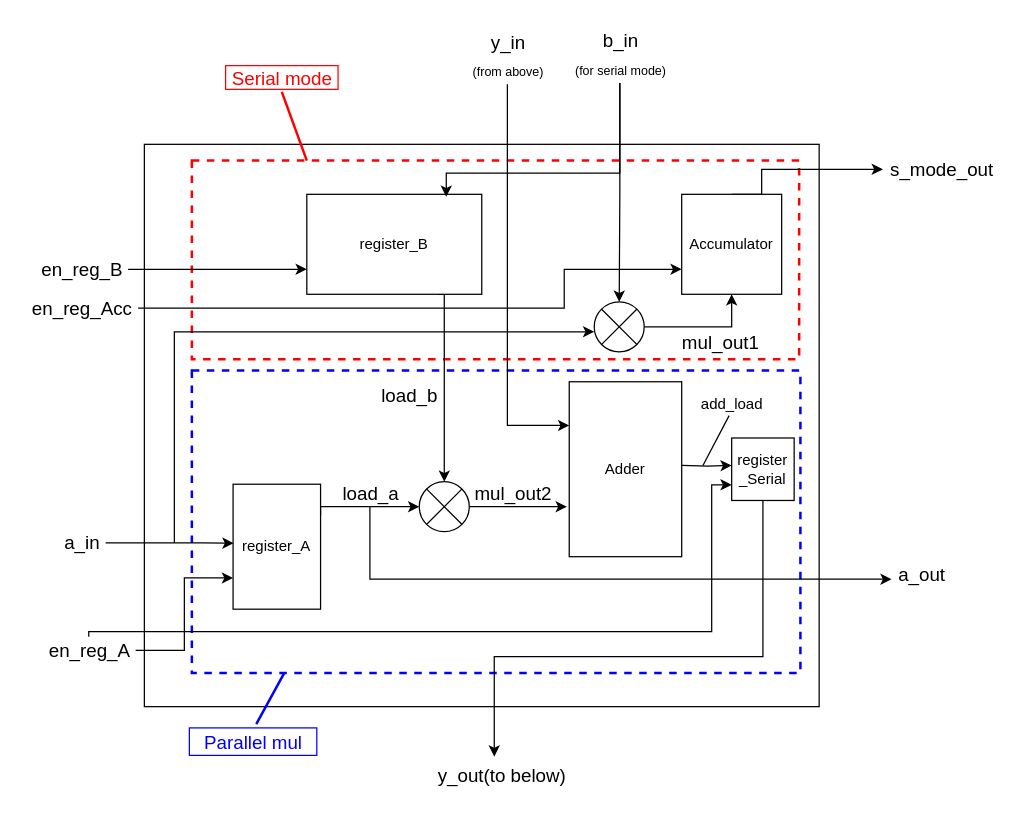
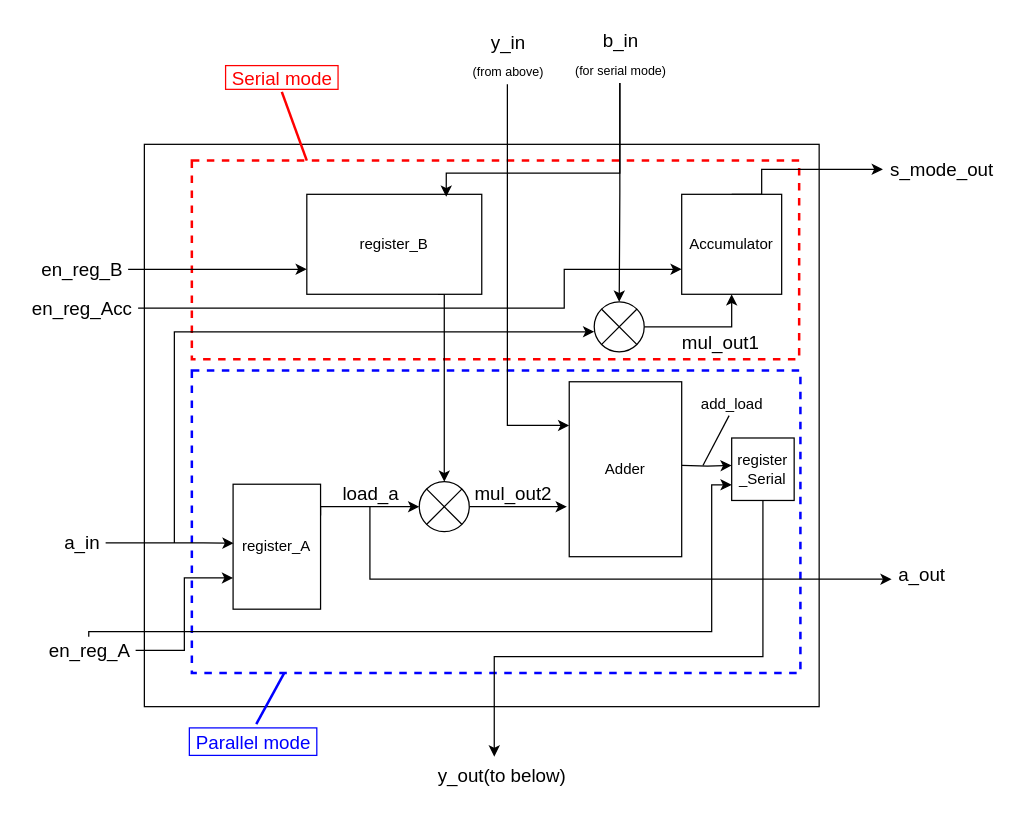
(409, 396) -> none
(254, 742) -> (254, 742)
